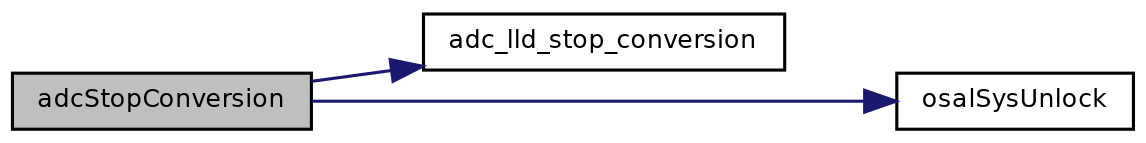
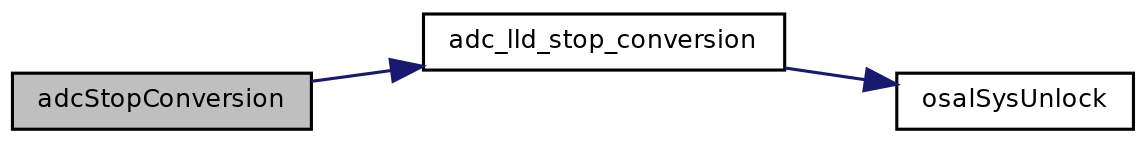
(588, 101) -> (825, 74)
